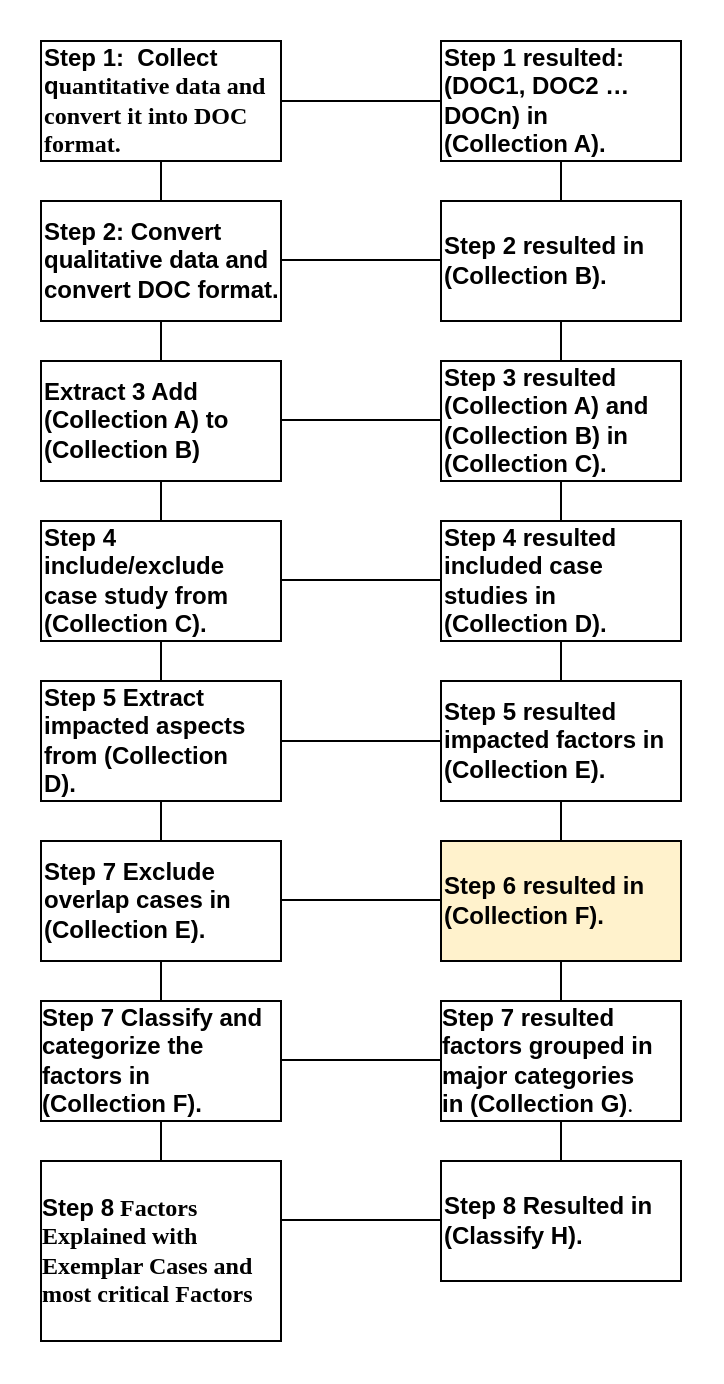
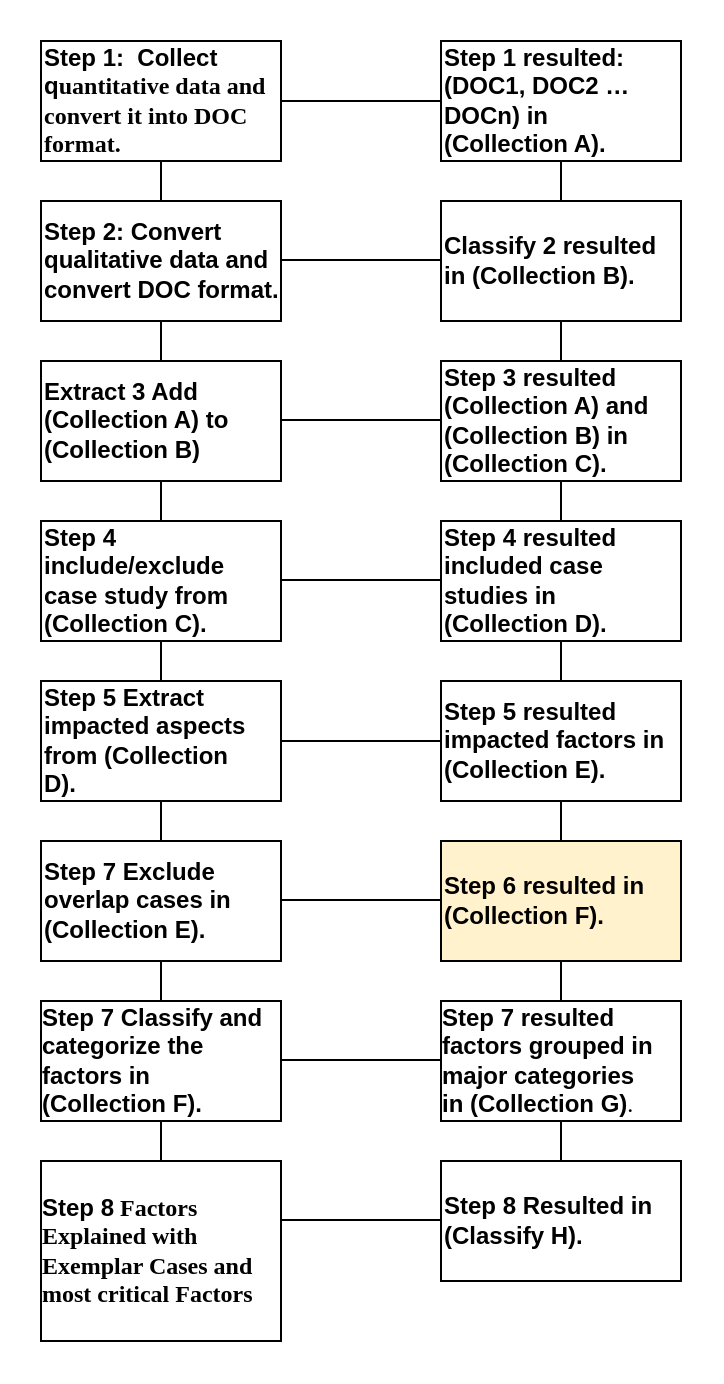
(563, 261) -> (563, 261)
